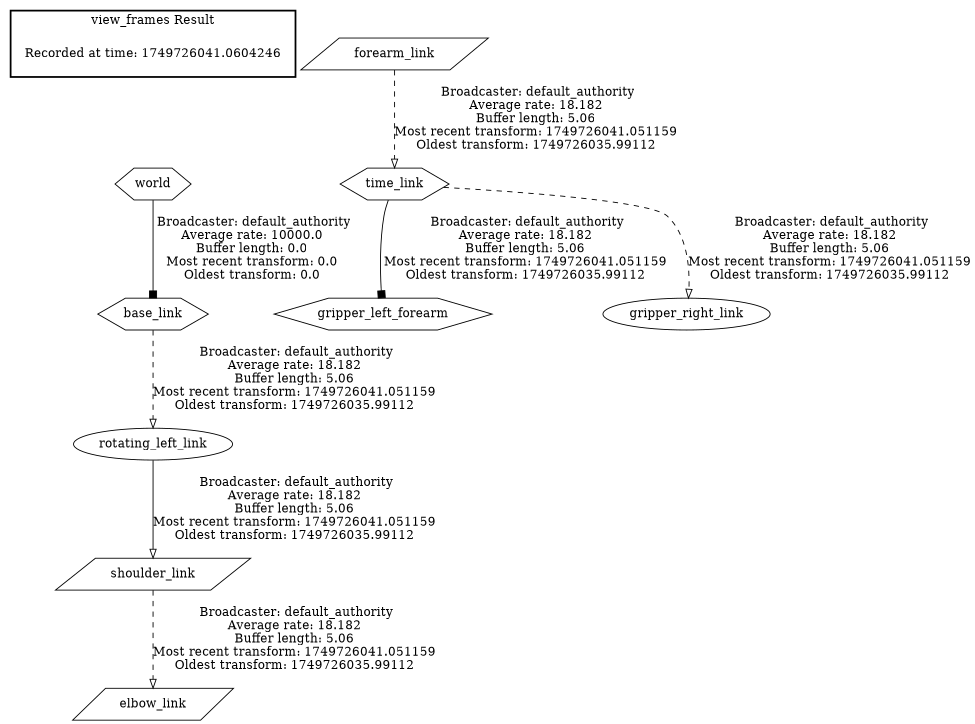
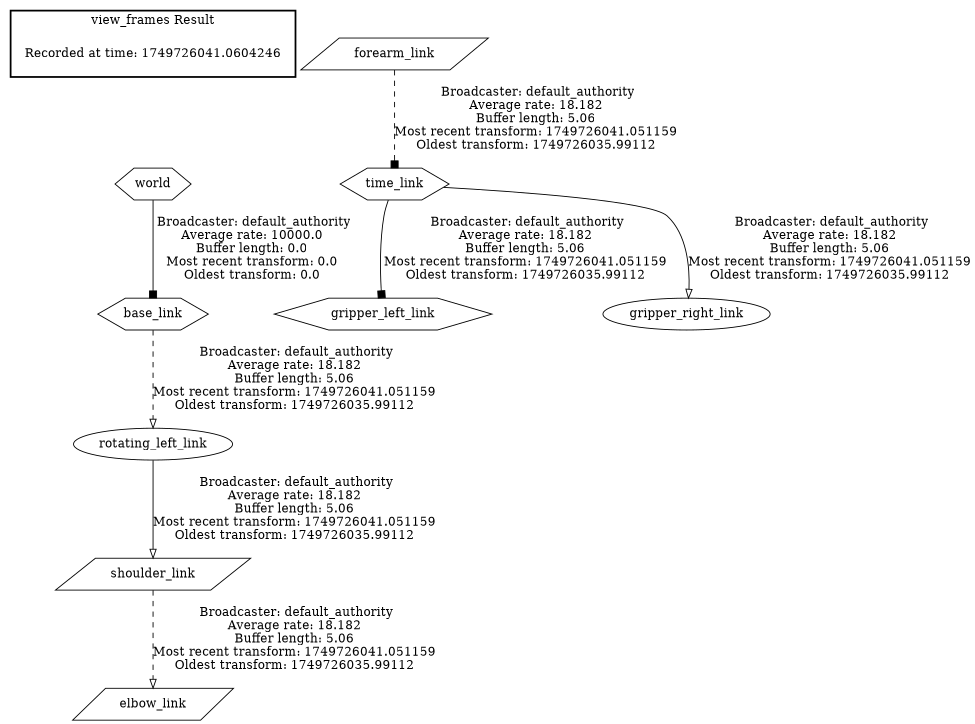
(395, 115) -> (395, 115)
(596, 200) -> (596, 200)
(383, 314) -> (383, 314)
